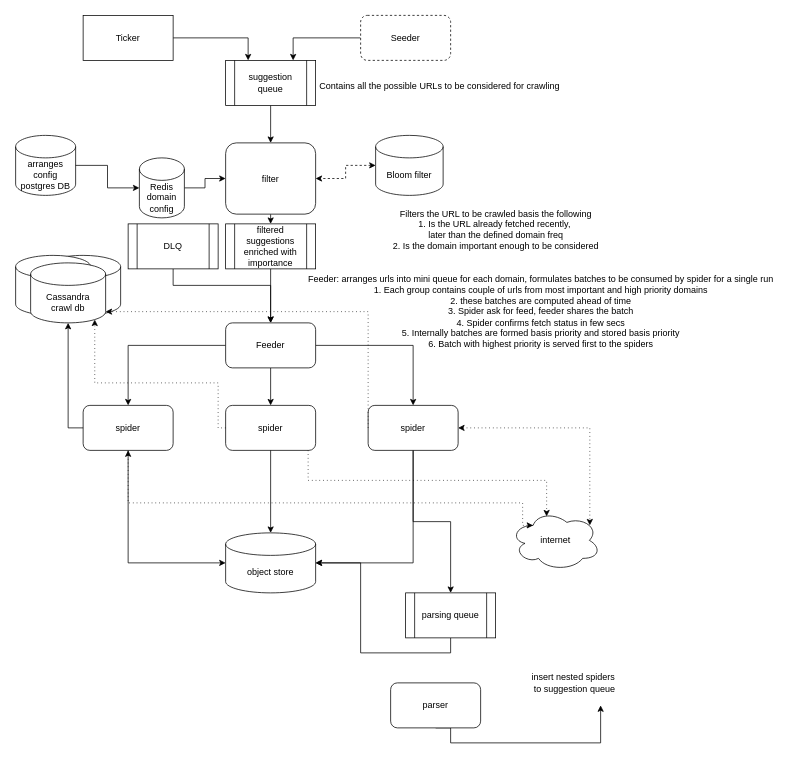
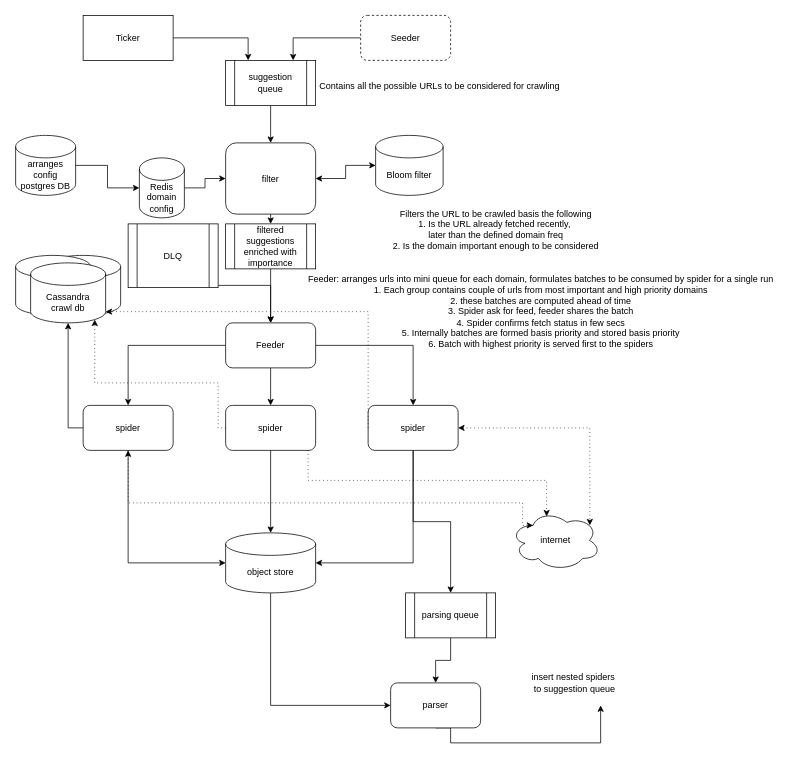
(345, 172) -> (345, 172)
(173, 246) -> (173, 256)
(362, 653) -> (438, 660)
none -> (271, 705)
